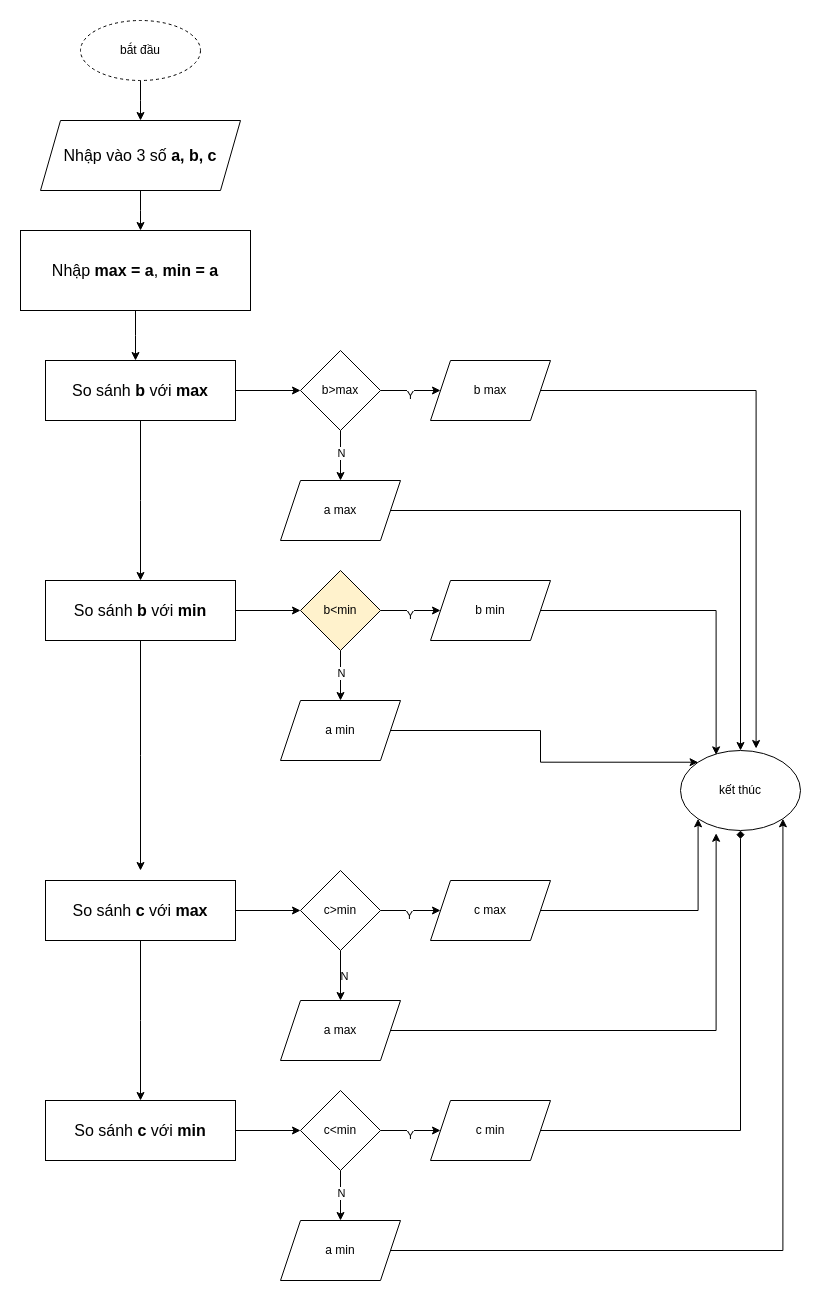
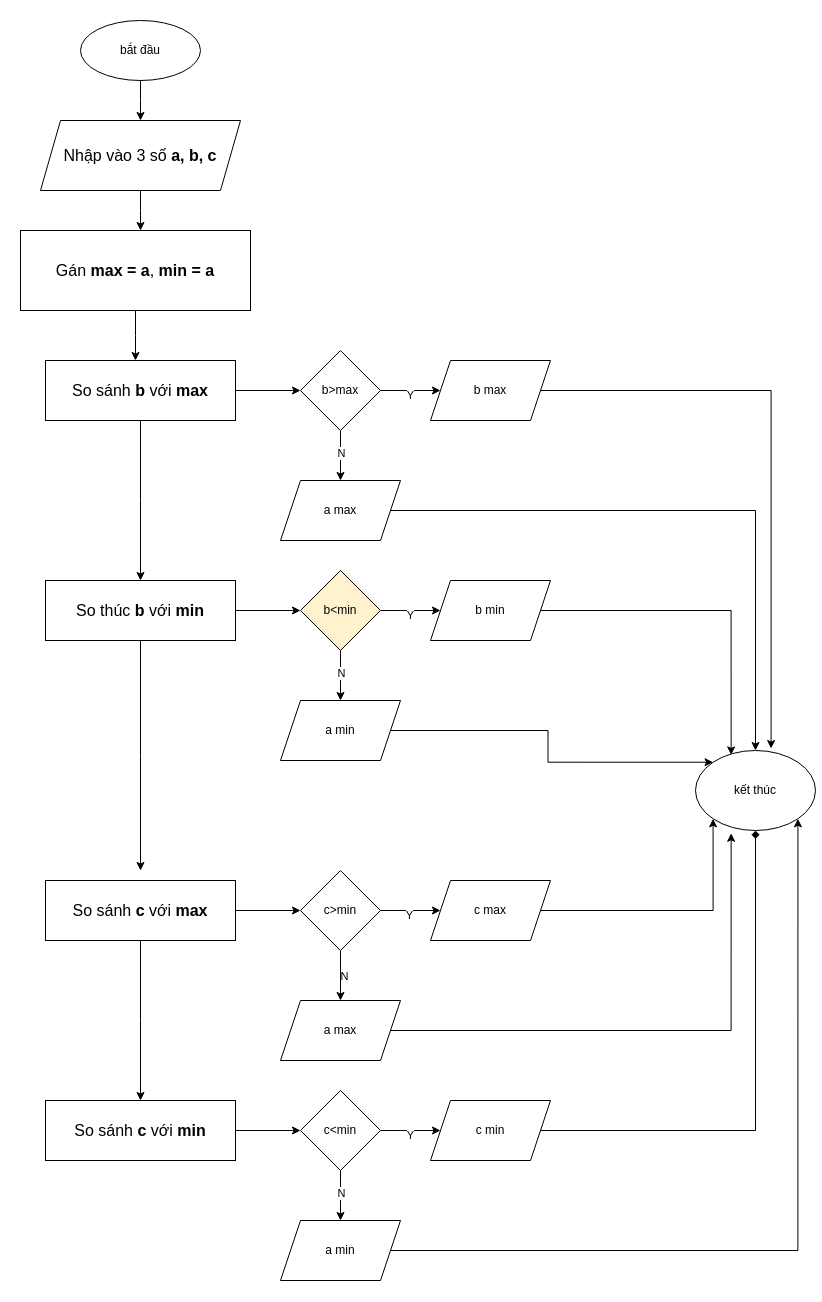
(141, 51) -> (141, 51)
(136, 271) -> (136, 271)
(141, 611) -> (141, 611)
(741, 791) -> (756, 791)
